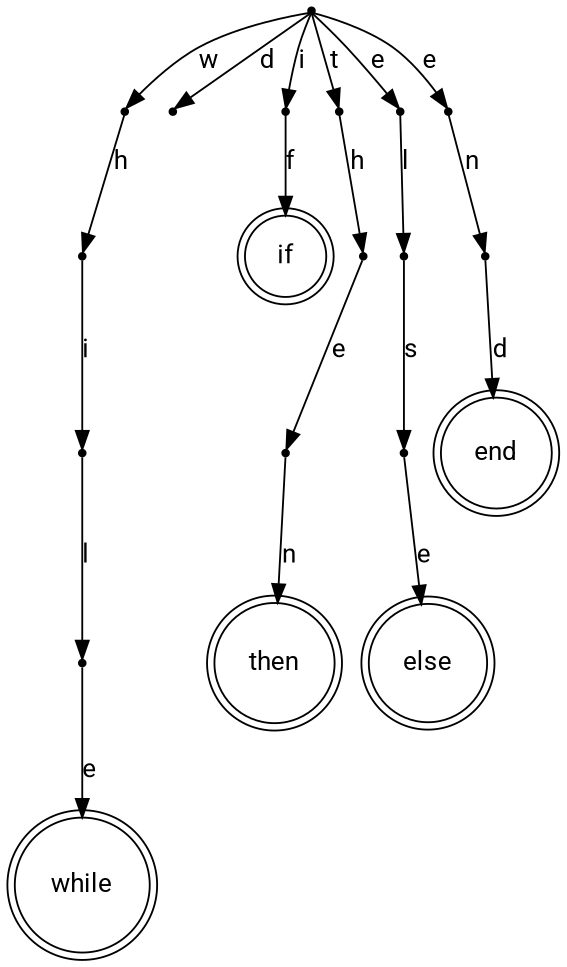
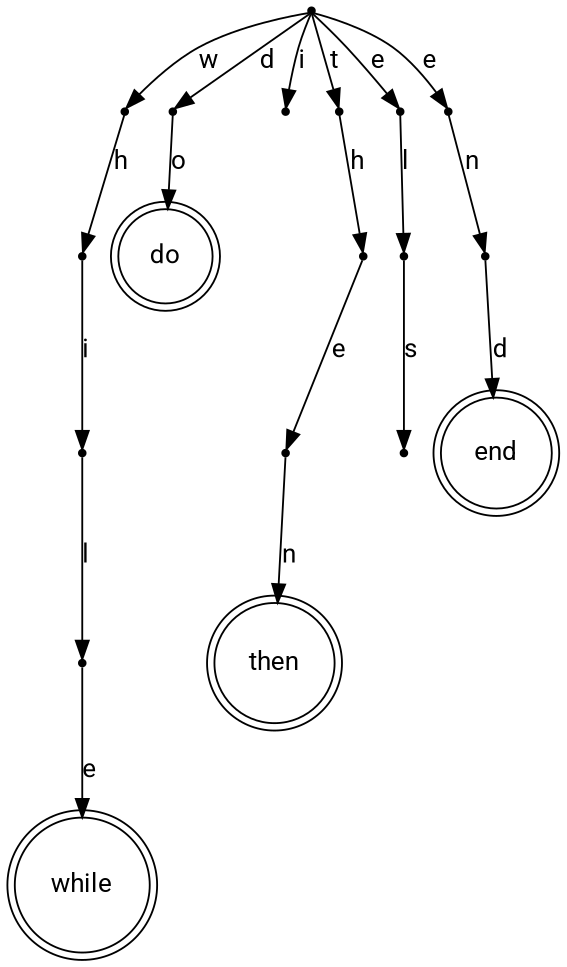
none -> (165, 256)
(286, 256) -> none
(428, 663) -> none
